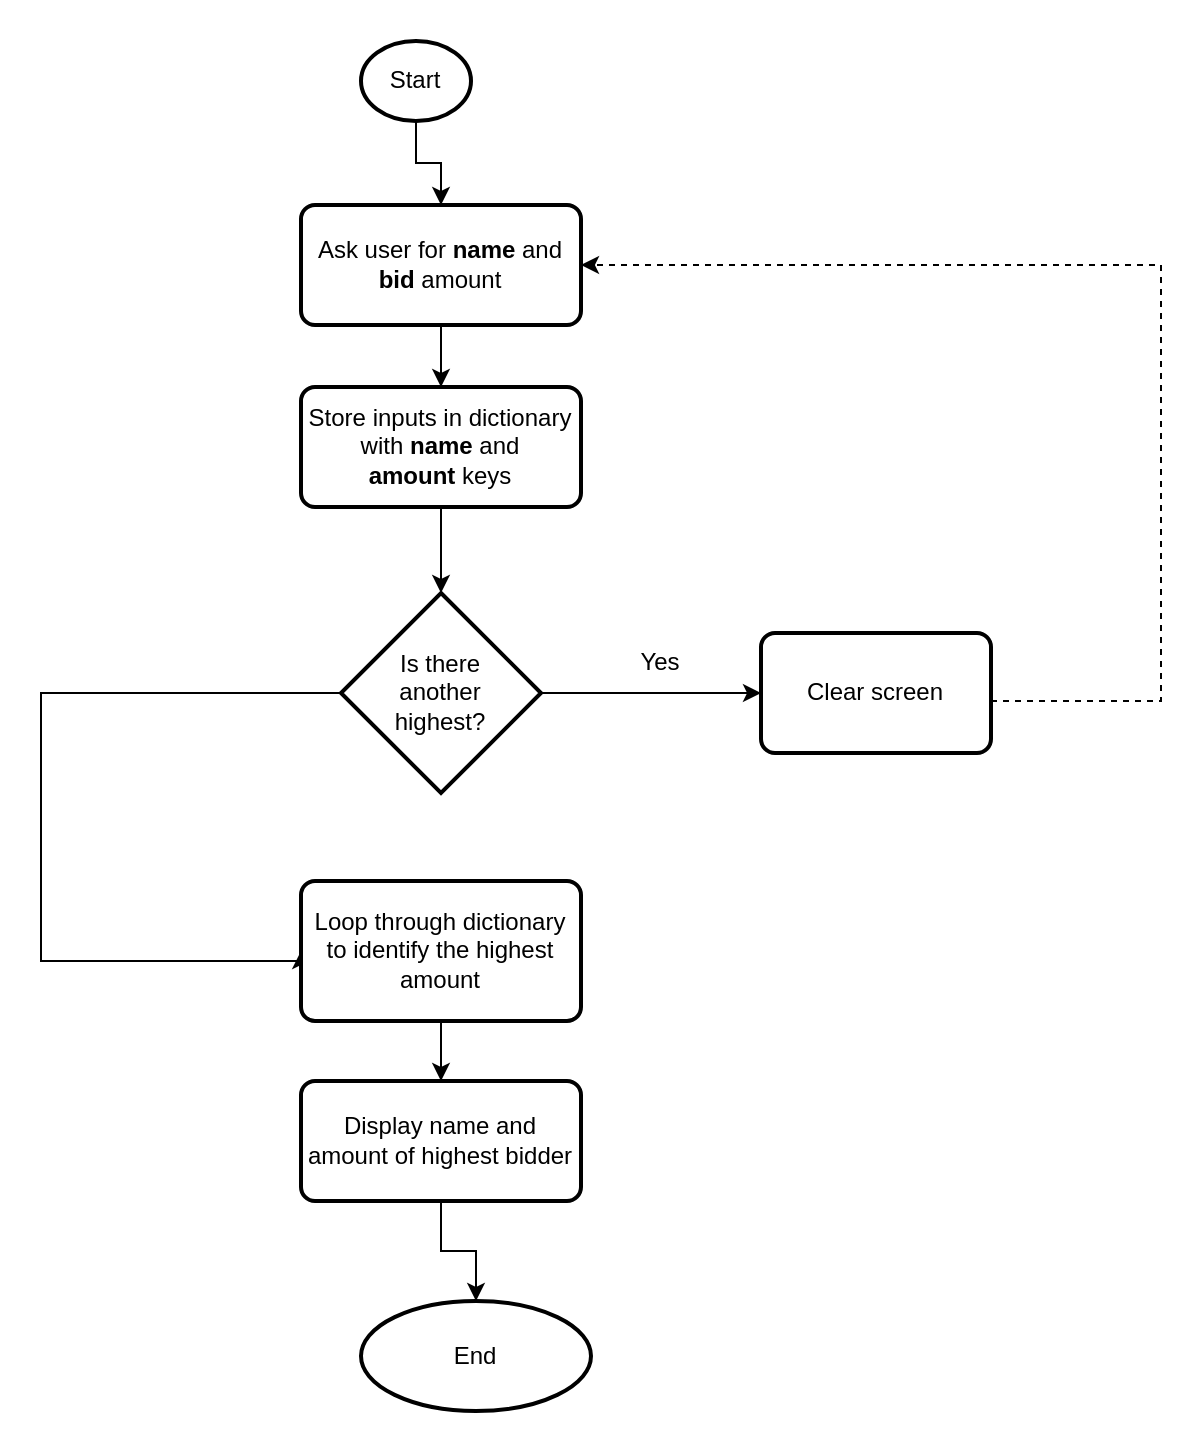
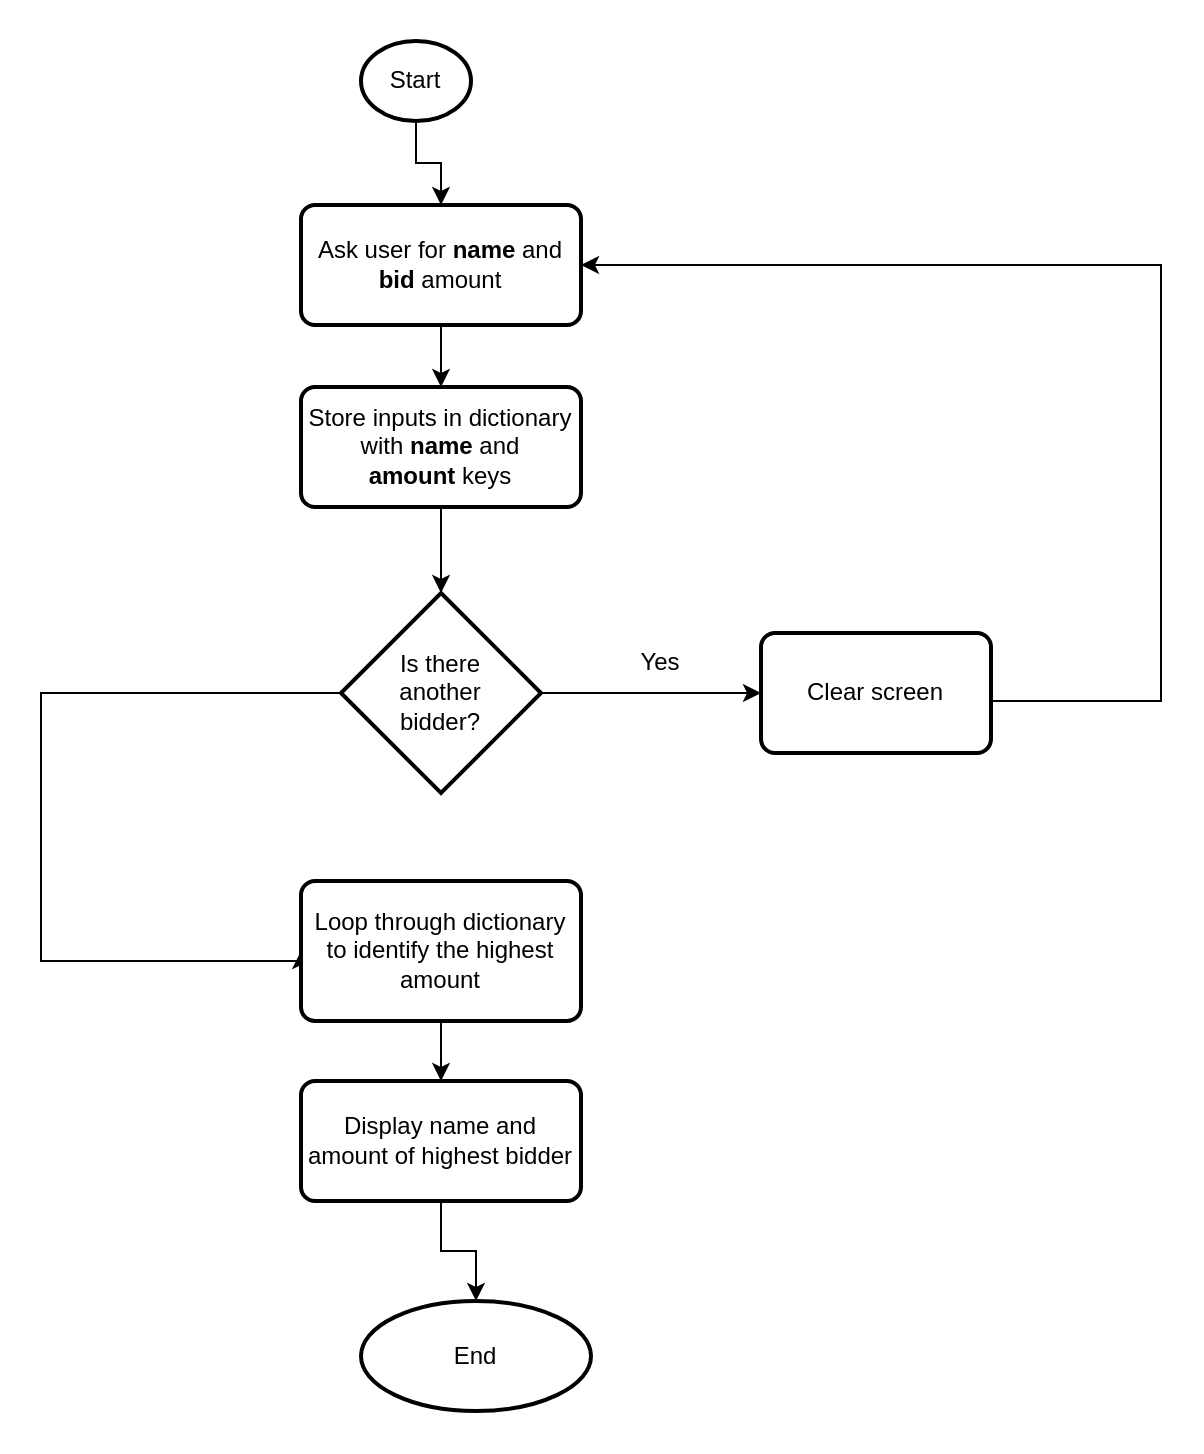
(1161, 283) -> (1161, 283)
(441, 693) -> (441, 693)
